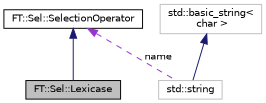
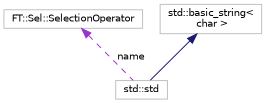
(73, 19) -> (73, 19)
(73, 90) -> none
(190, 90) -> (142, 90)
